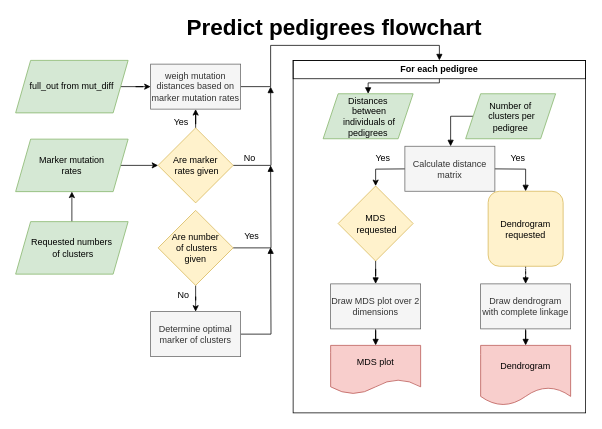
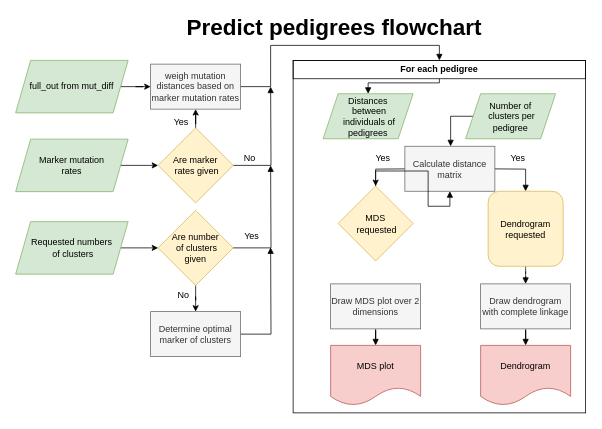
(72, 198) -> (151, 248)
(375, 276) -> (441, 206)
(375, 370) -> (375, 375)
